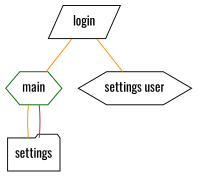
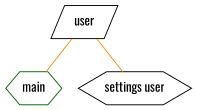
(84, 22) -> (84, 22)
(34, 154) -> none
